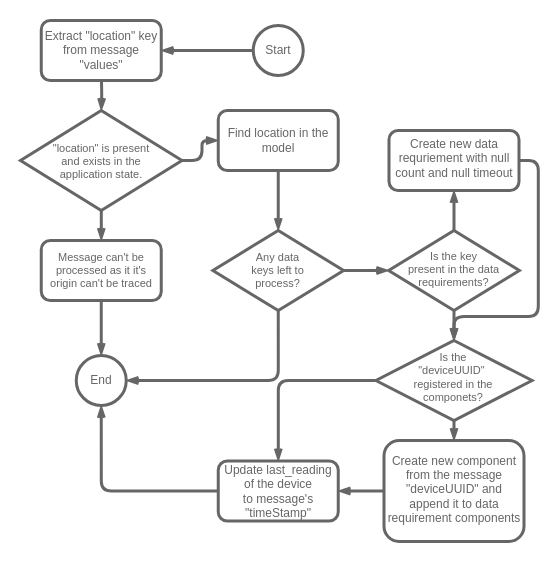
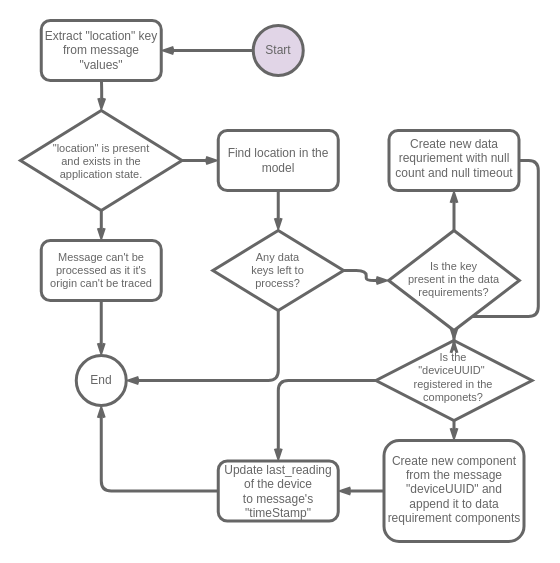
(278, 51) -> (278, 51)
(278, 141) -> (278, 161)
(454, 271) -> (454, 281)
